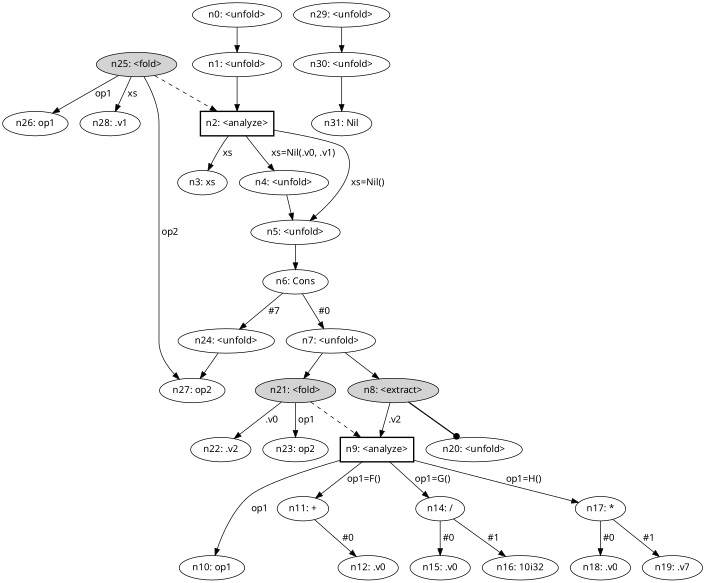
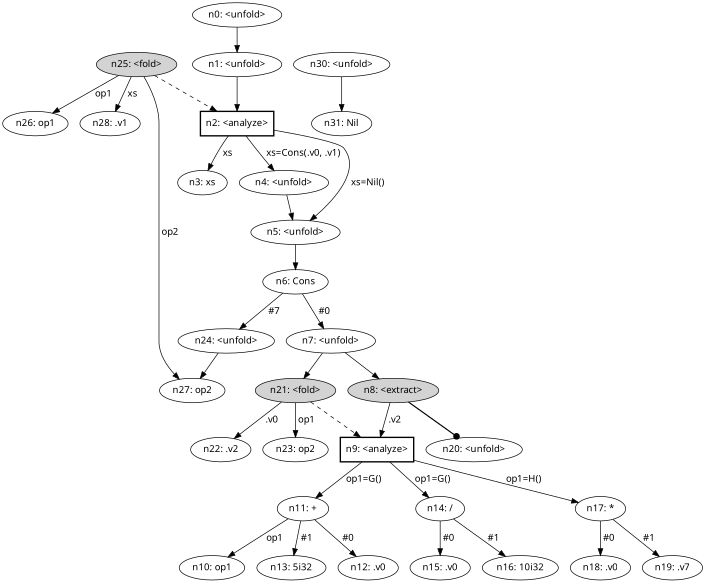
(342, 15) -> none
(304, 153) -> (304, 153)
(364, 479) -> (364, 479)
(265, 487) -> (261, 536)
none -> (291, 568)
